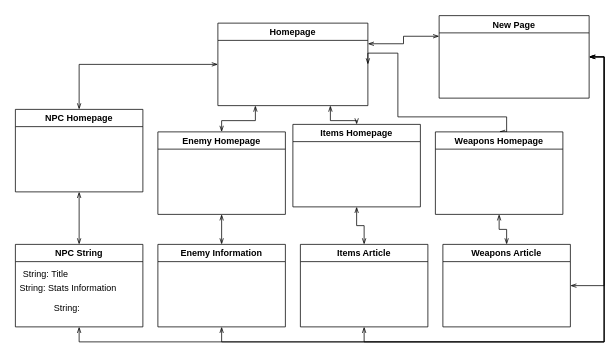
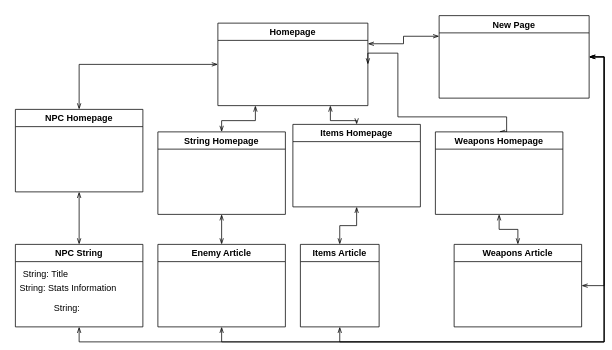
(221, 141) -> (221, 141)
(221, 253) -> (221, 253)
(364, 285) -> (340, 285)
(507, 285) -> (518, 285)
